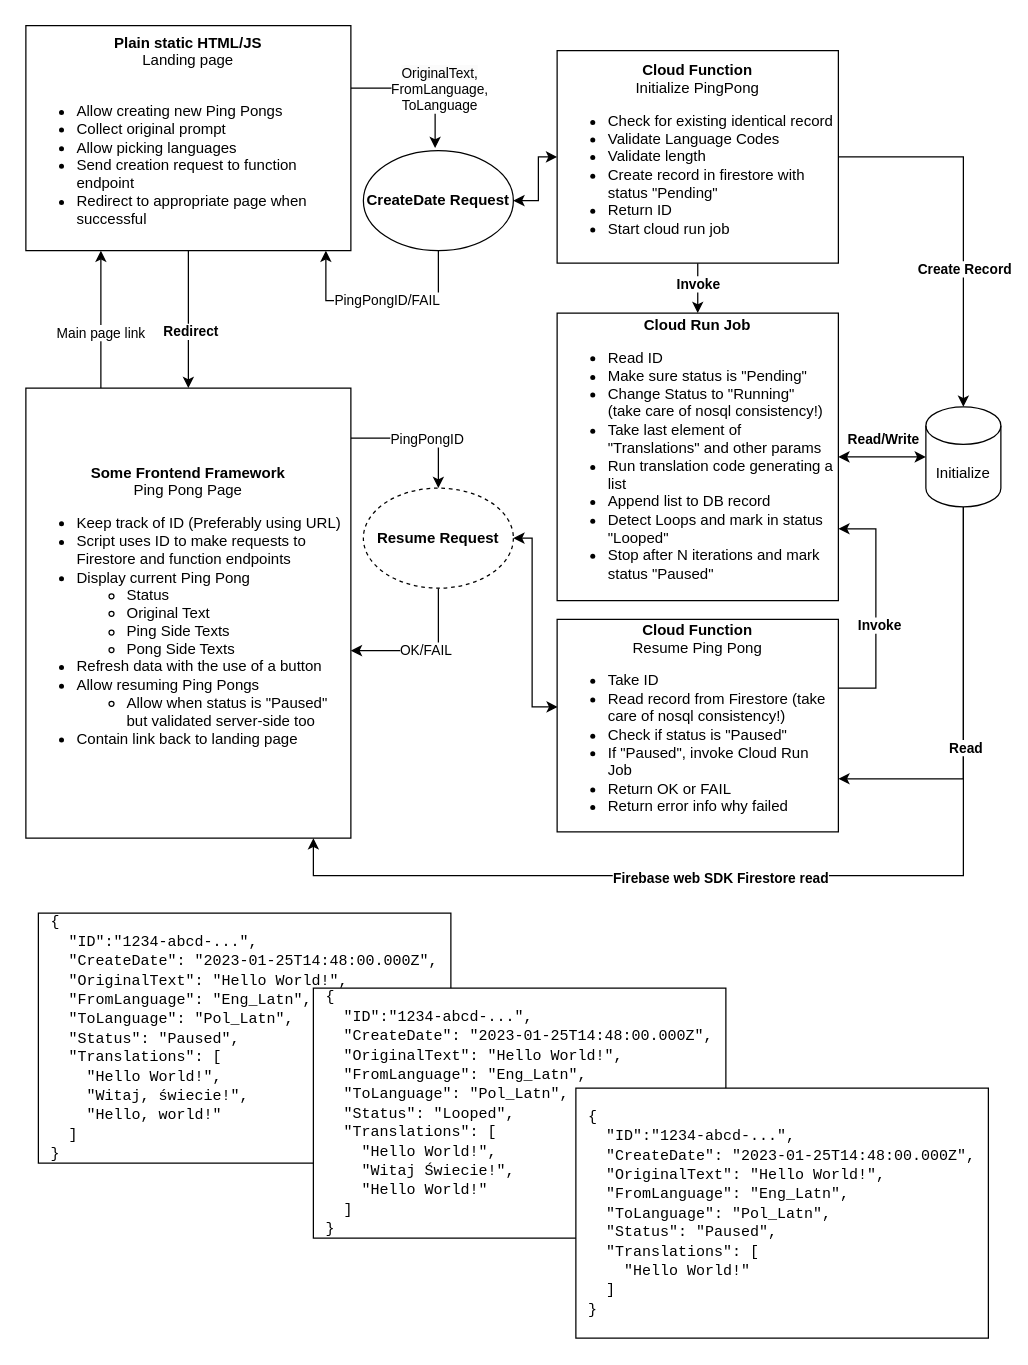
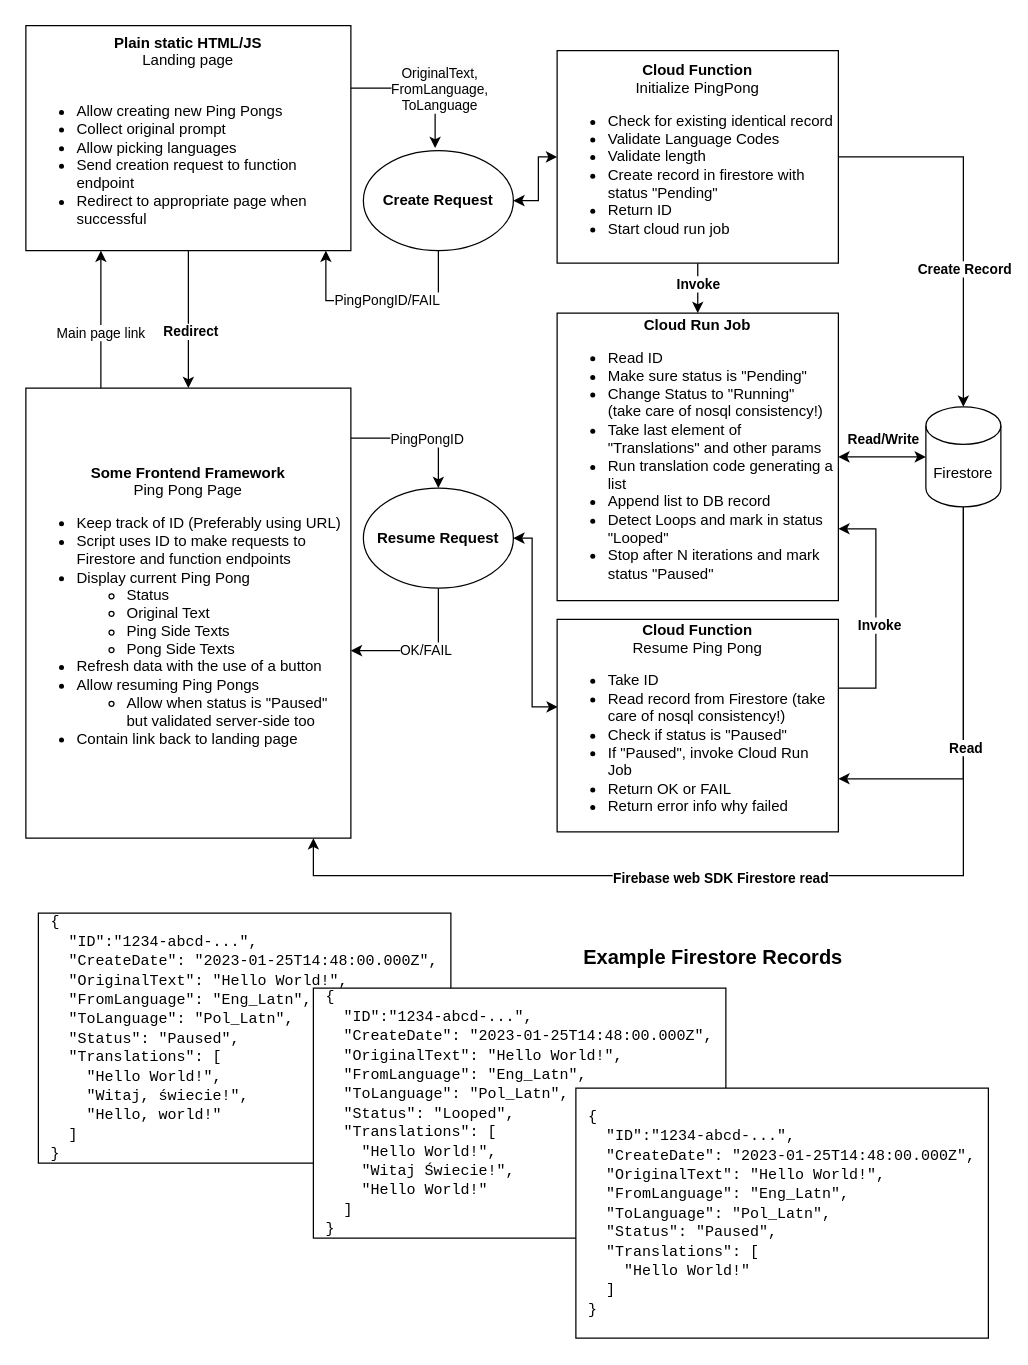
(438, 201) -> (438, 201)
(963, 473) -> (963, 473)
(438, 538) -> (438, 538)
none -> (713, 957)
